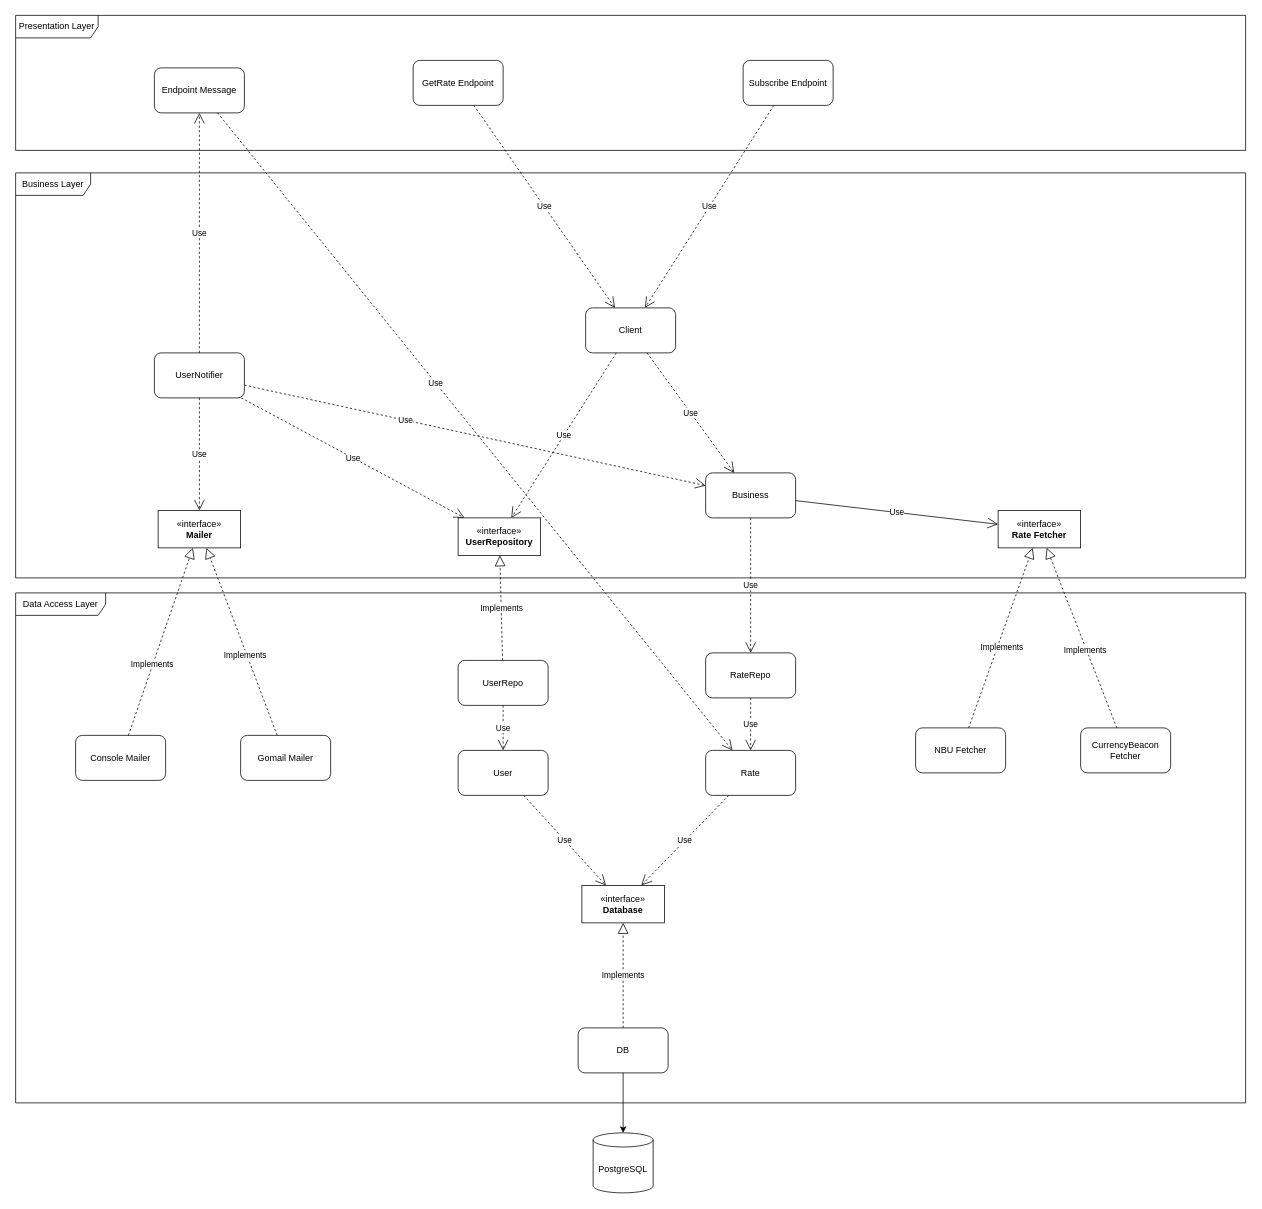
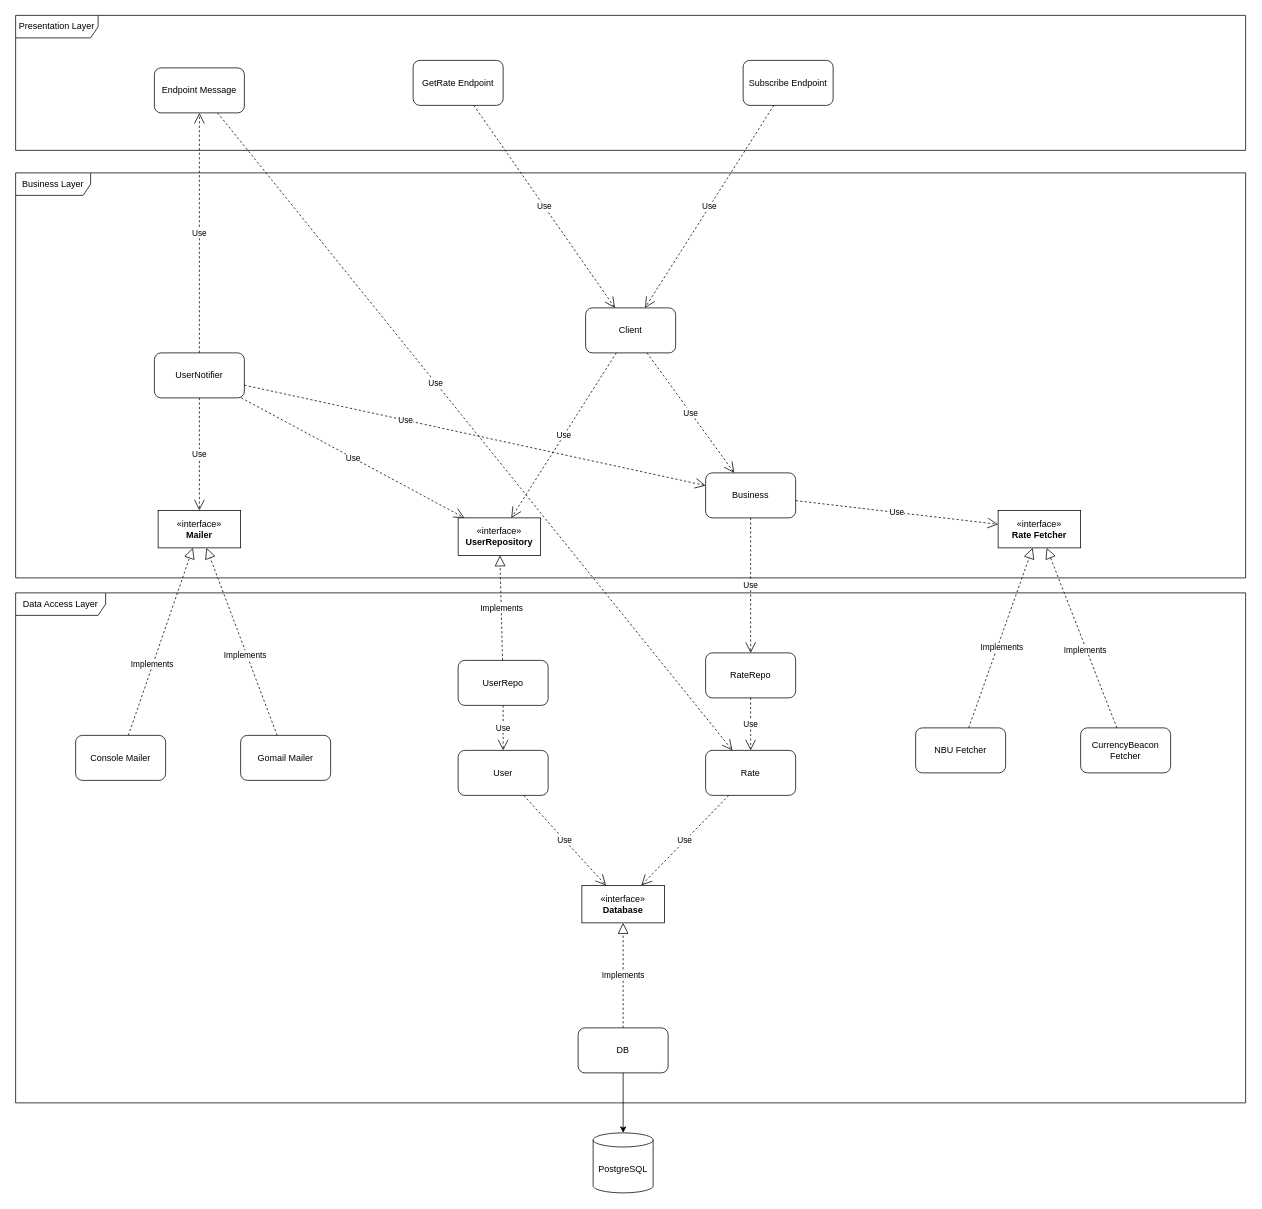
(843, 506) -> (843, 506)
